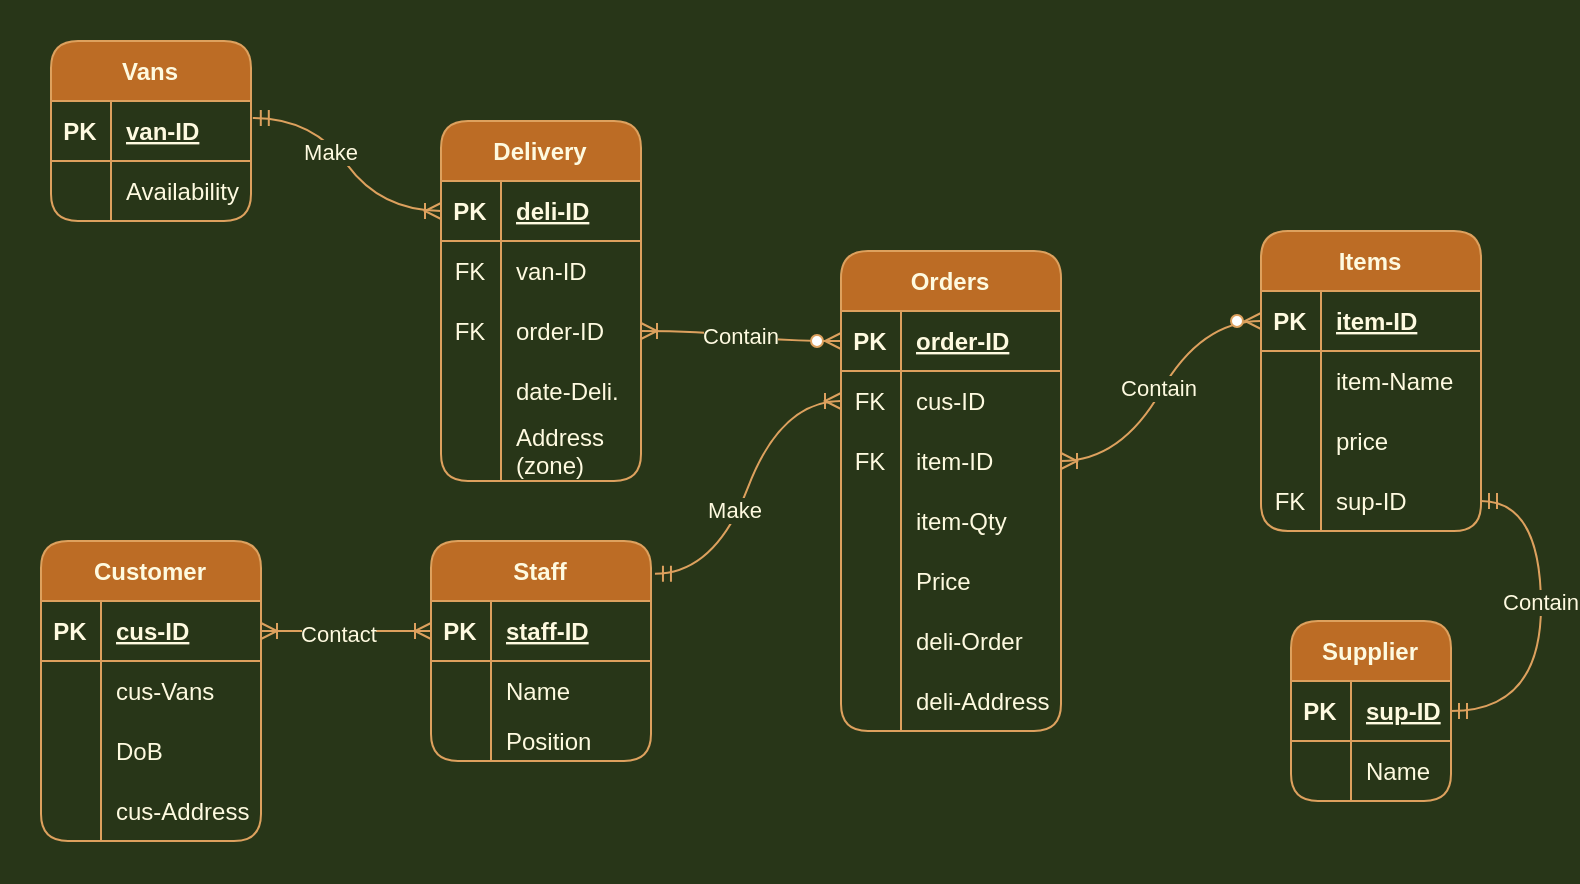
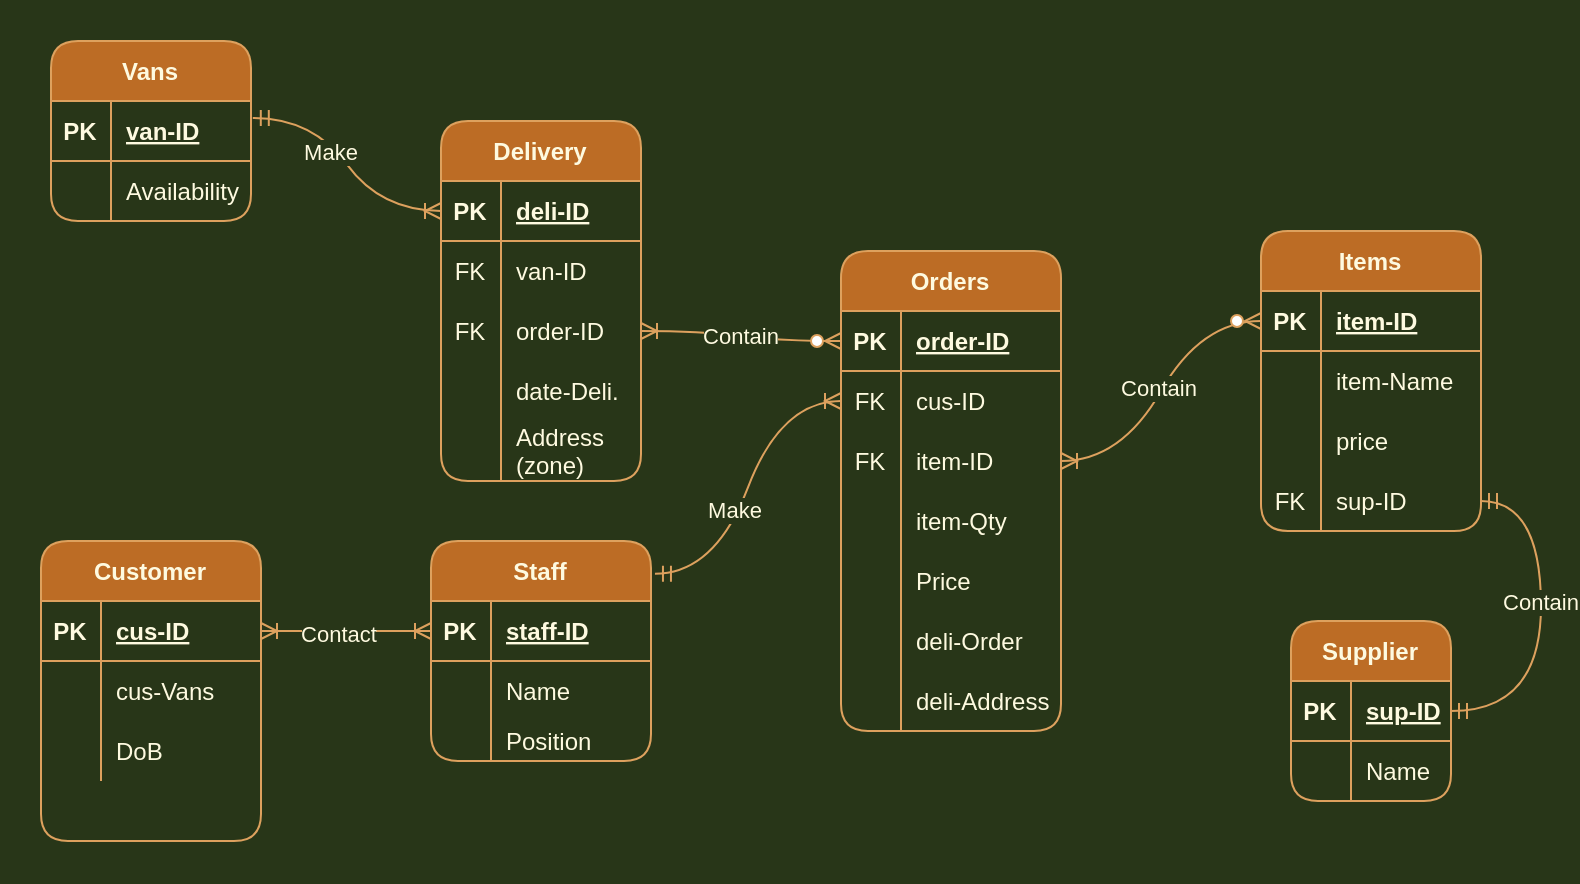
(181, 811) -> none
